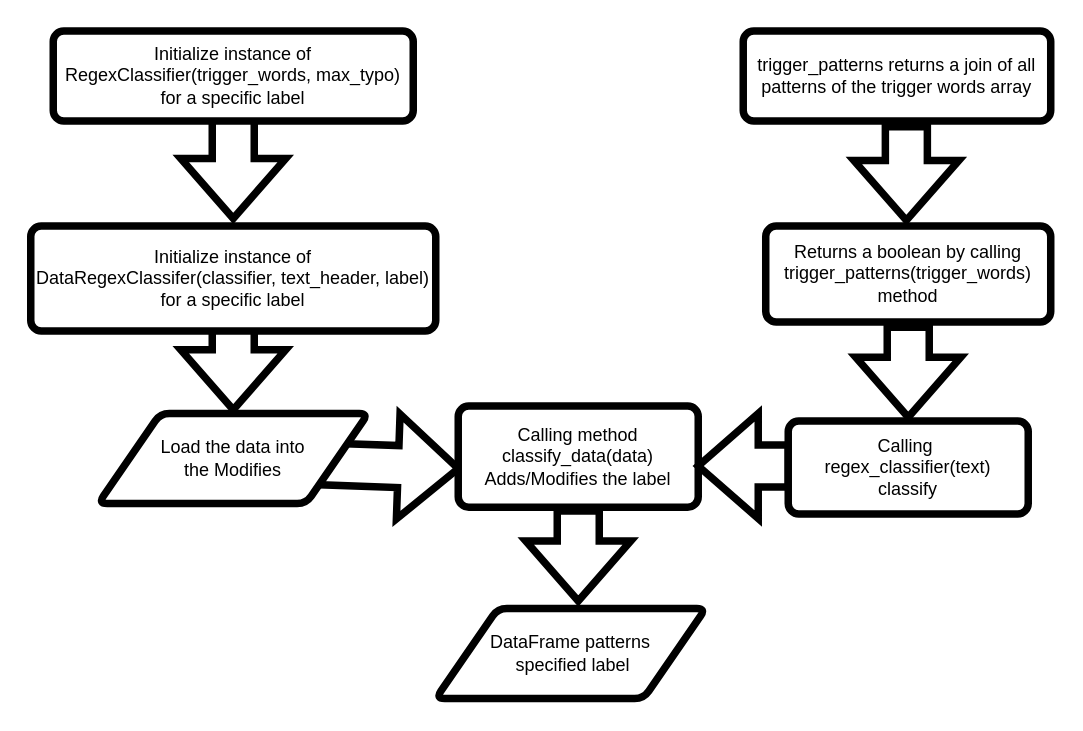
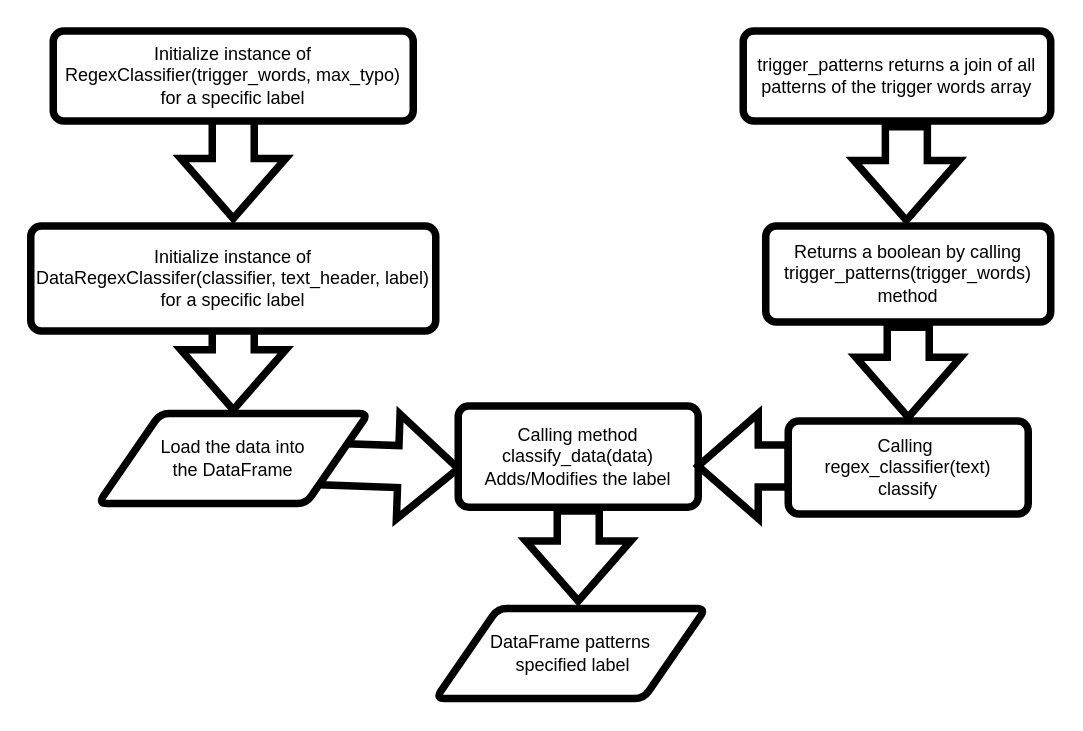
(233, 458) -> (233, 458)
